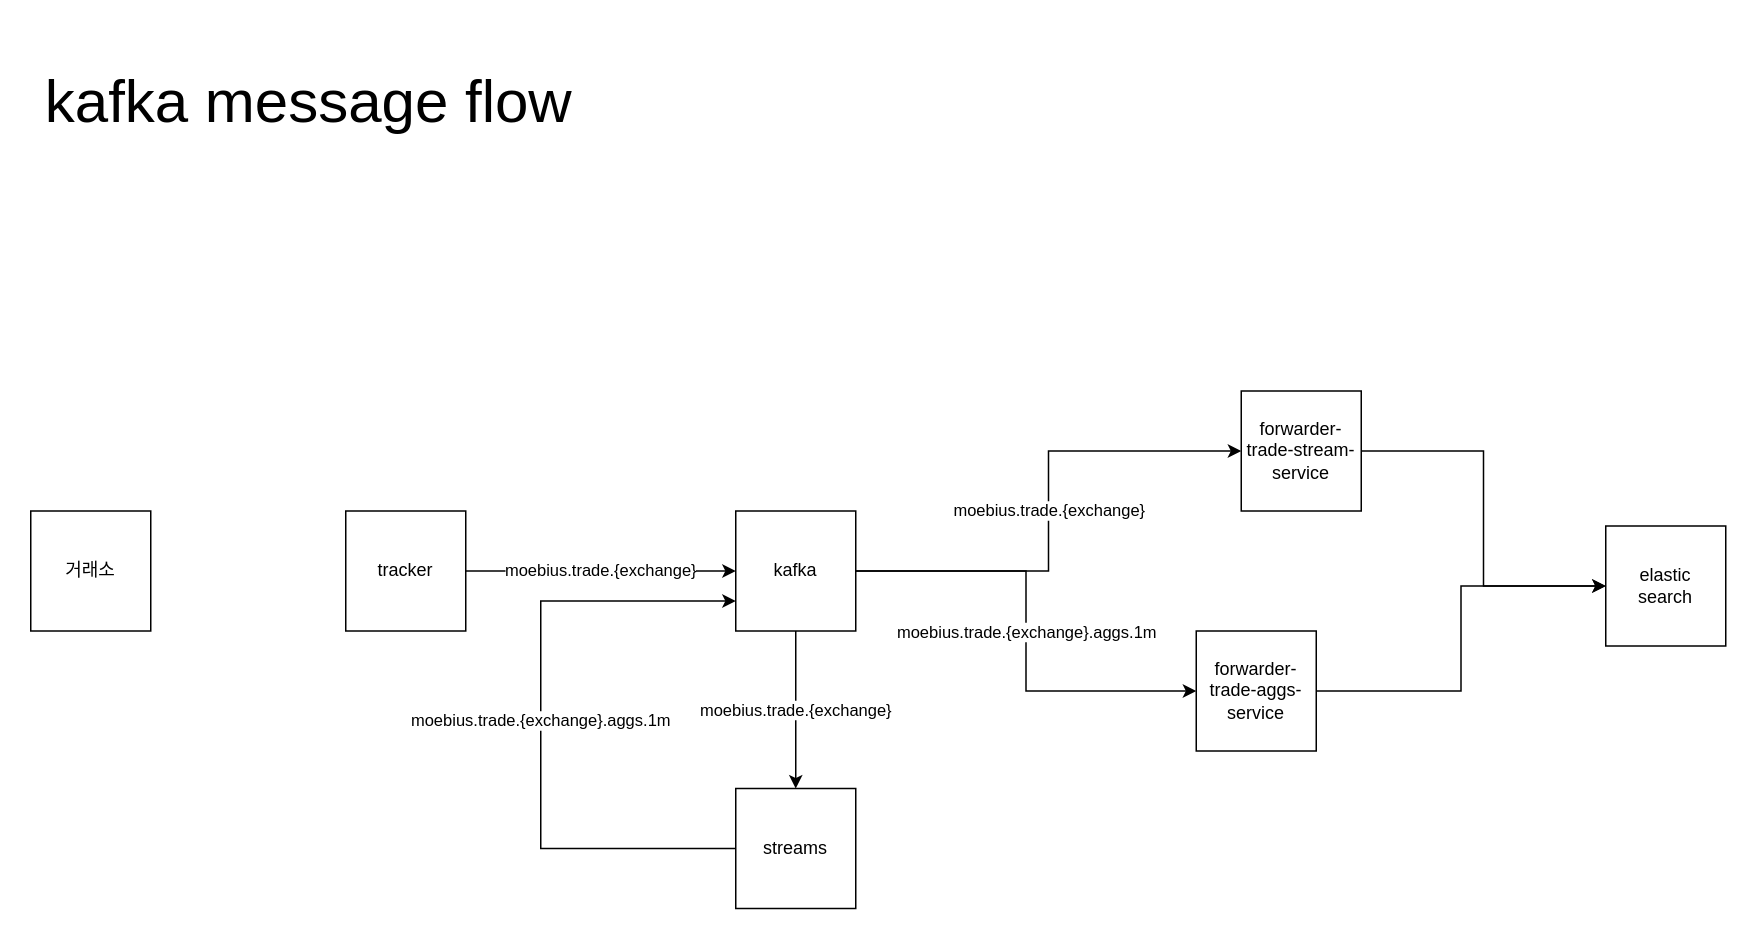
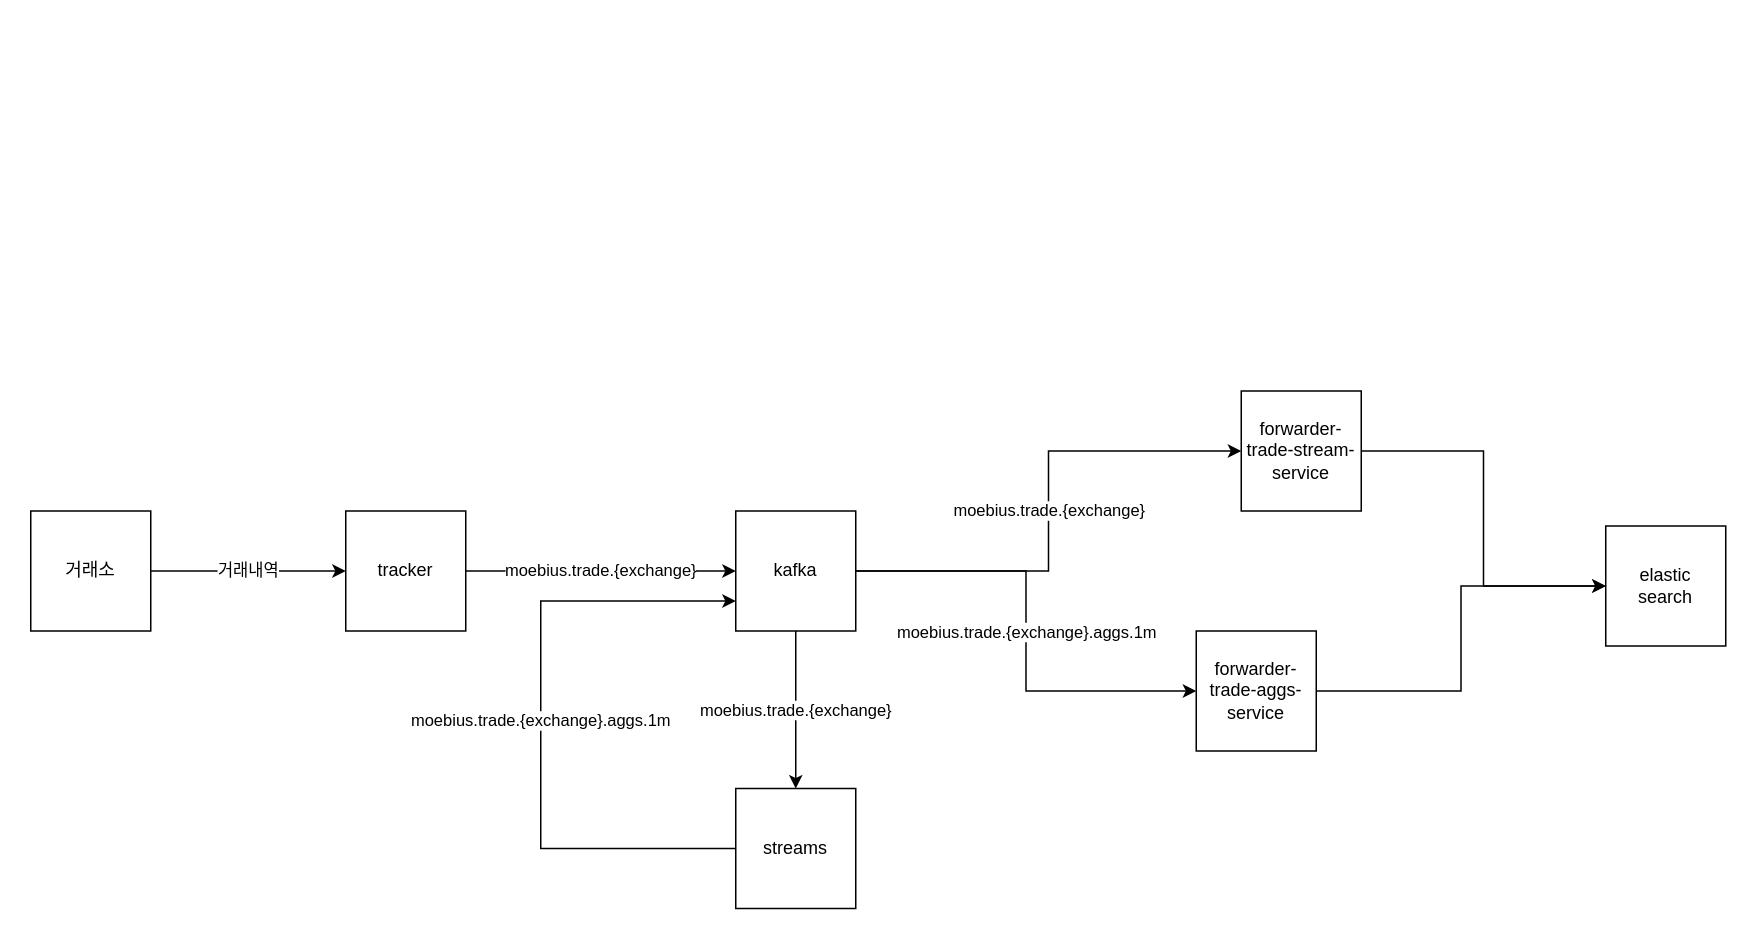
(308, 91) -> none
none -> (243, 571)
